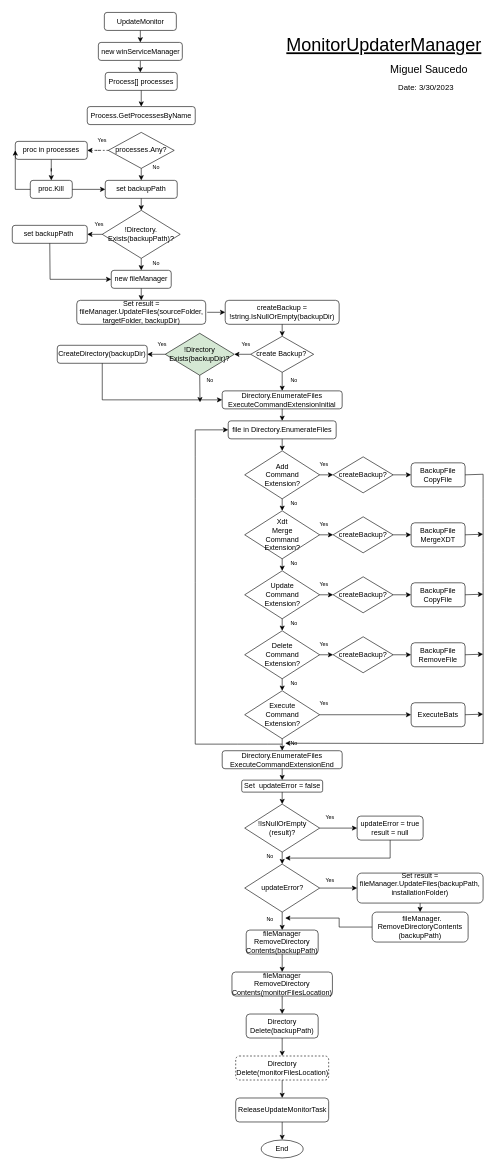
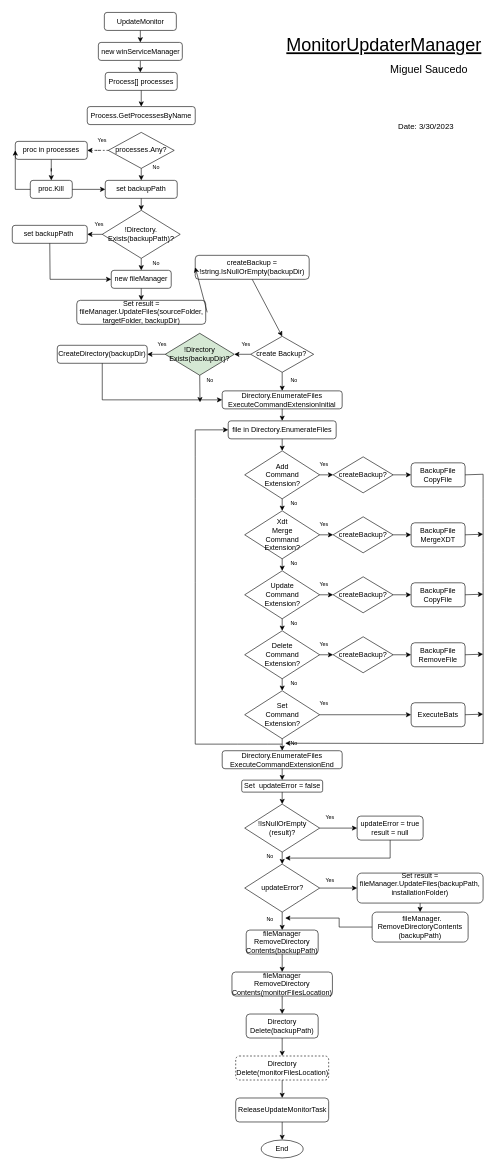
(426, 87) -> (426, 126)
(282, 312) -> (252, 267)
(283, 715) -> (283, 715)
